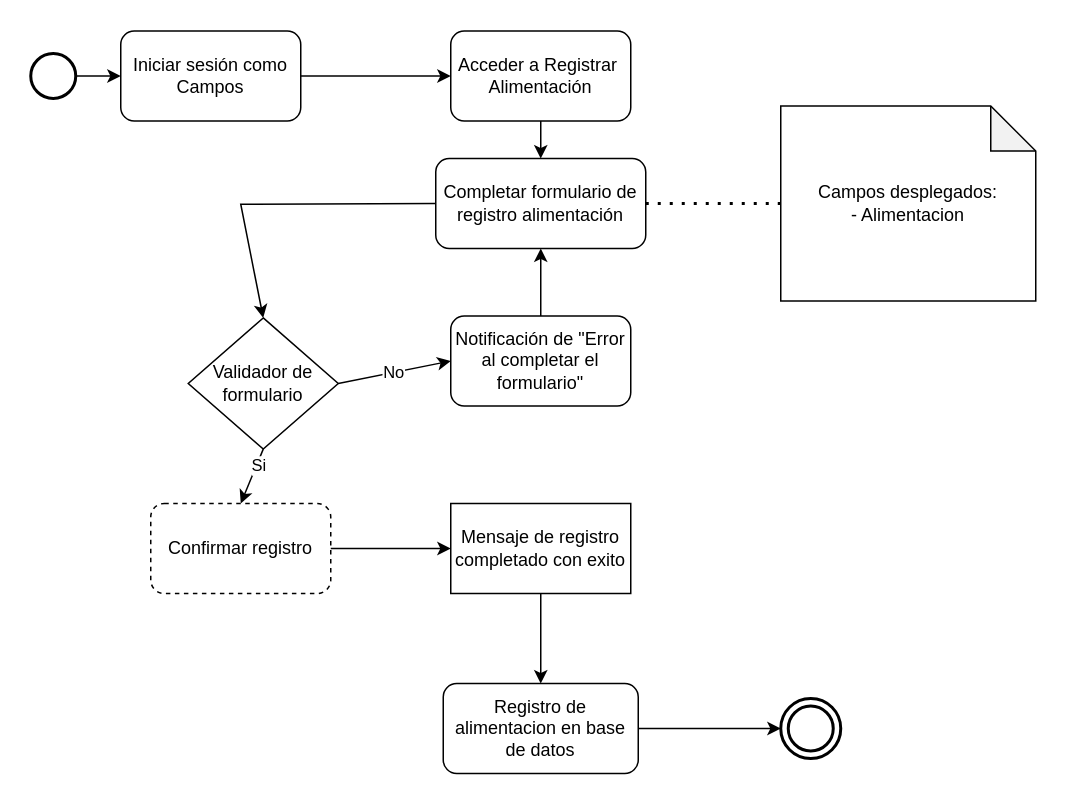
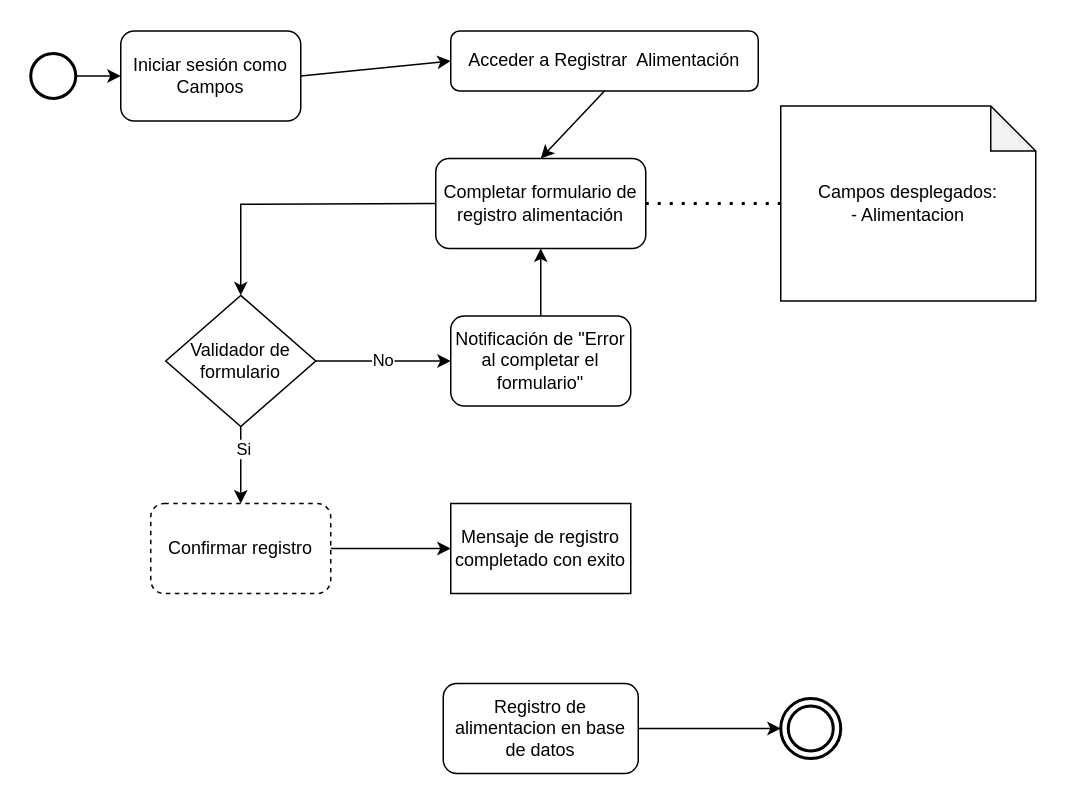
(541, 76) -> (605, 61)
(263, 383) -> (241, 361)
(541, 633) -> none
